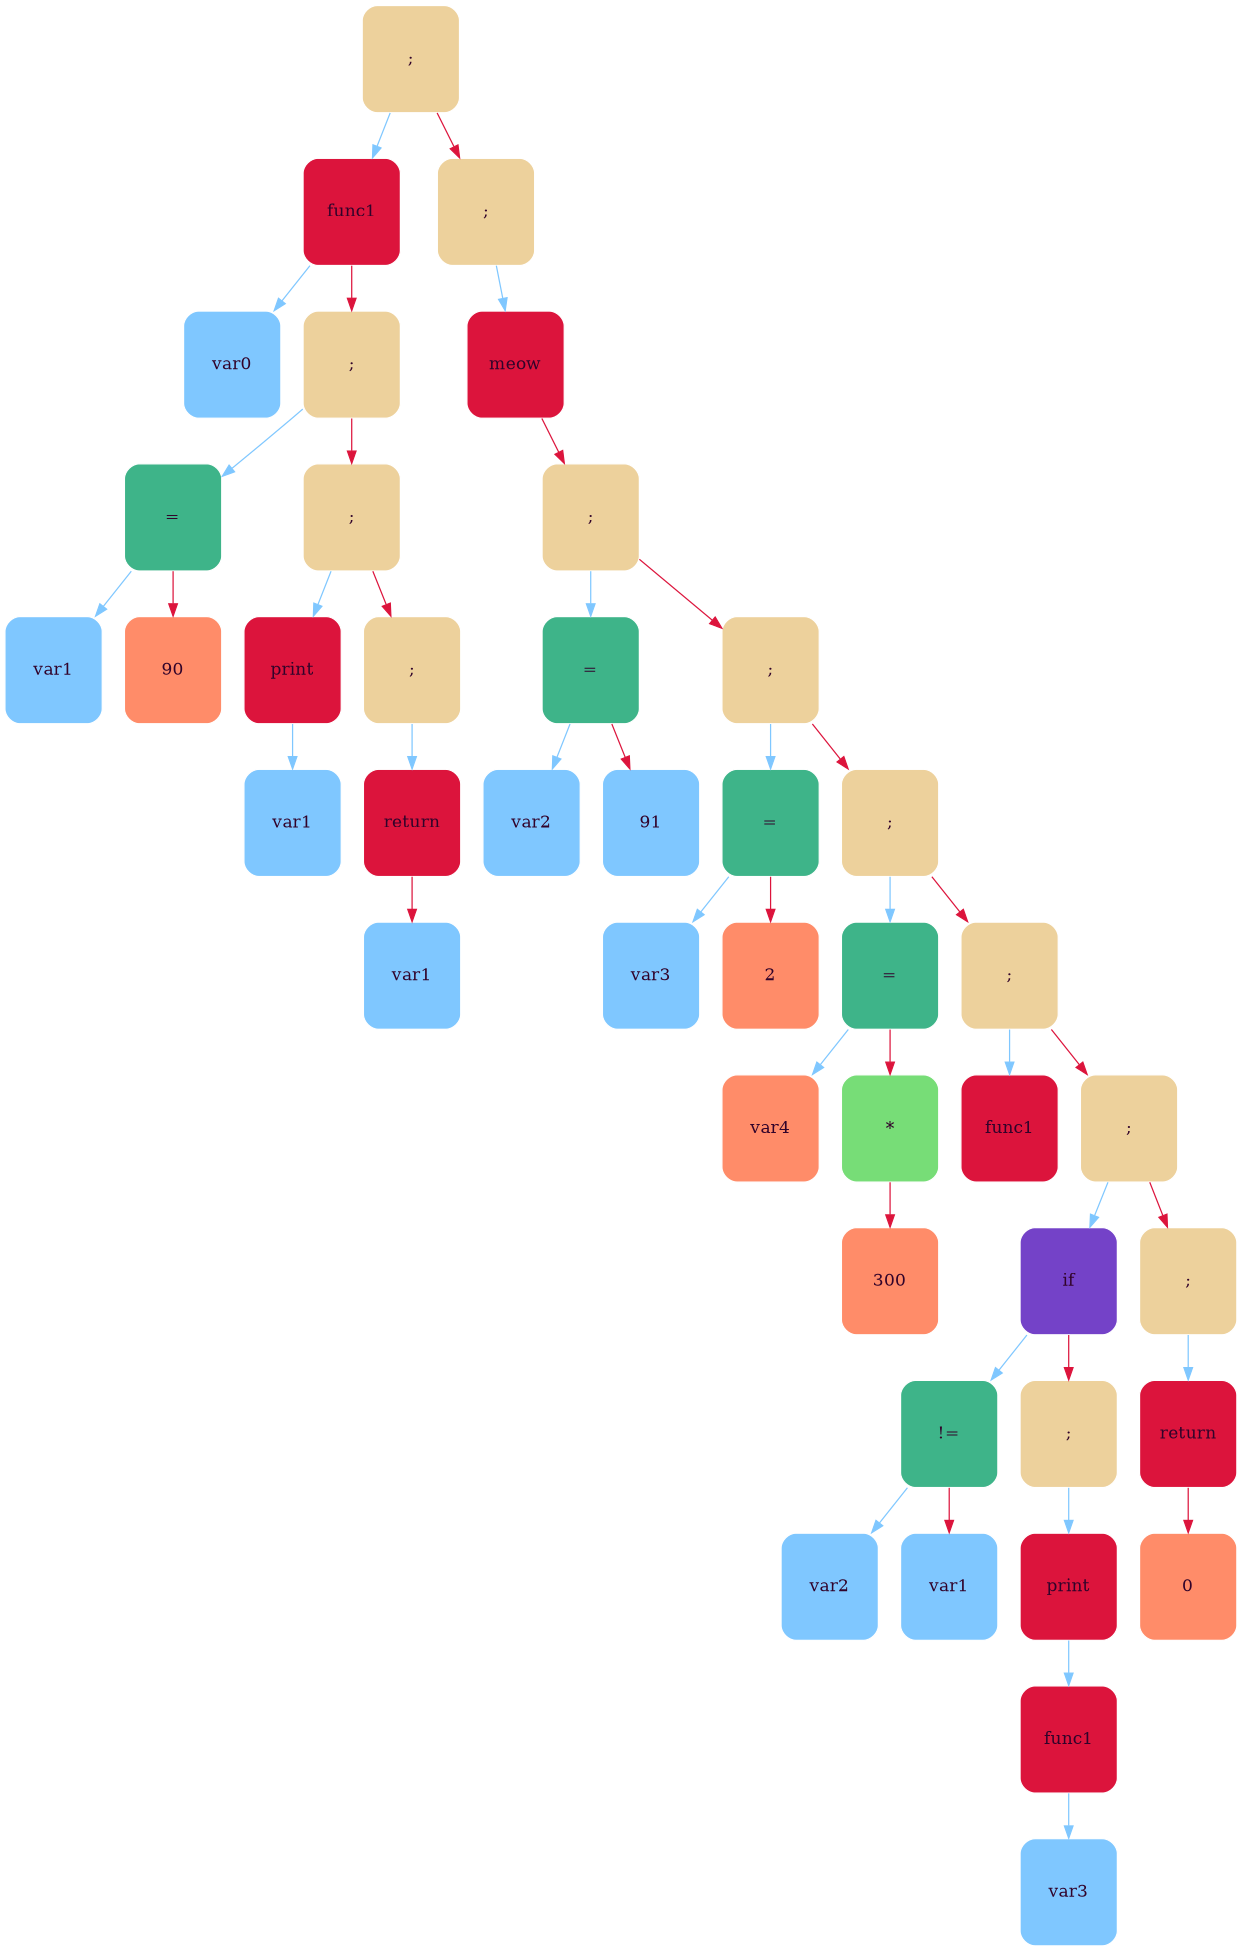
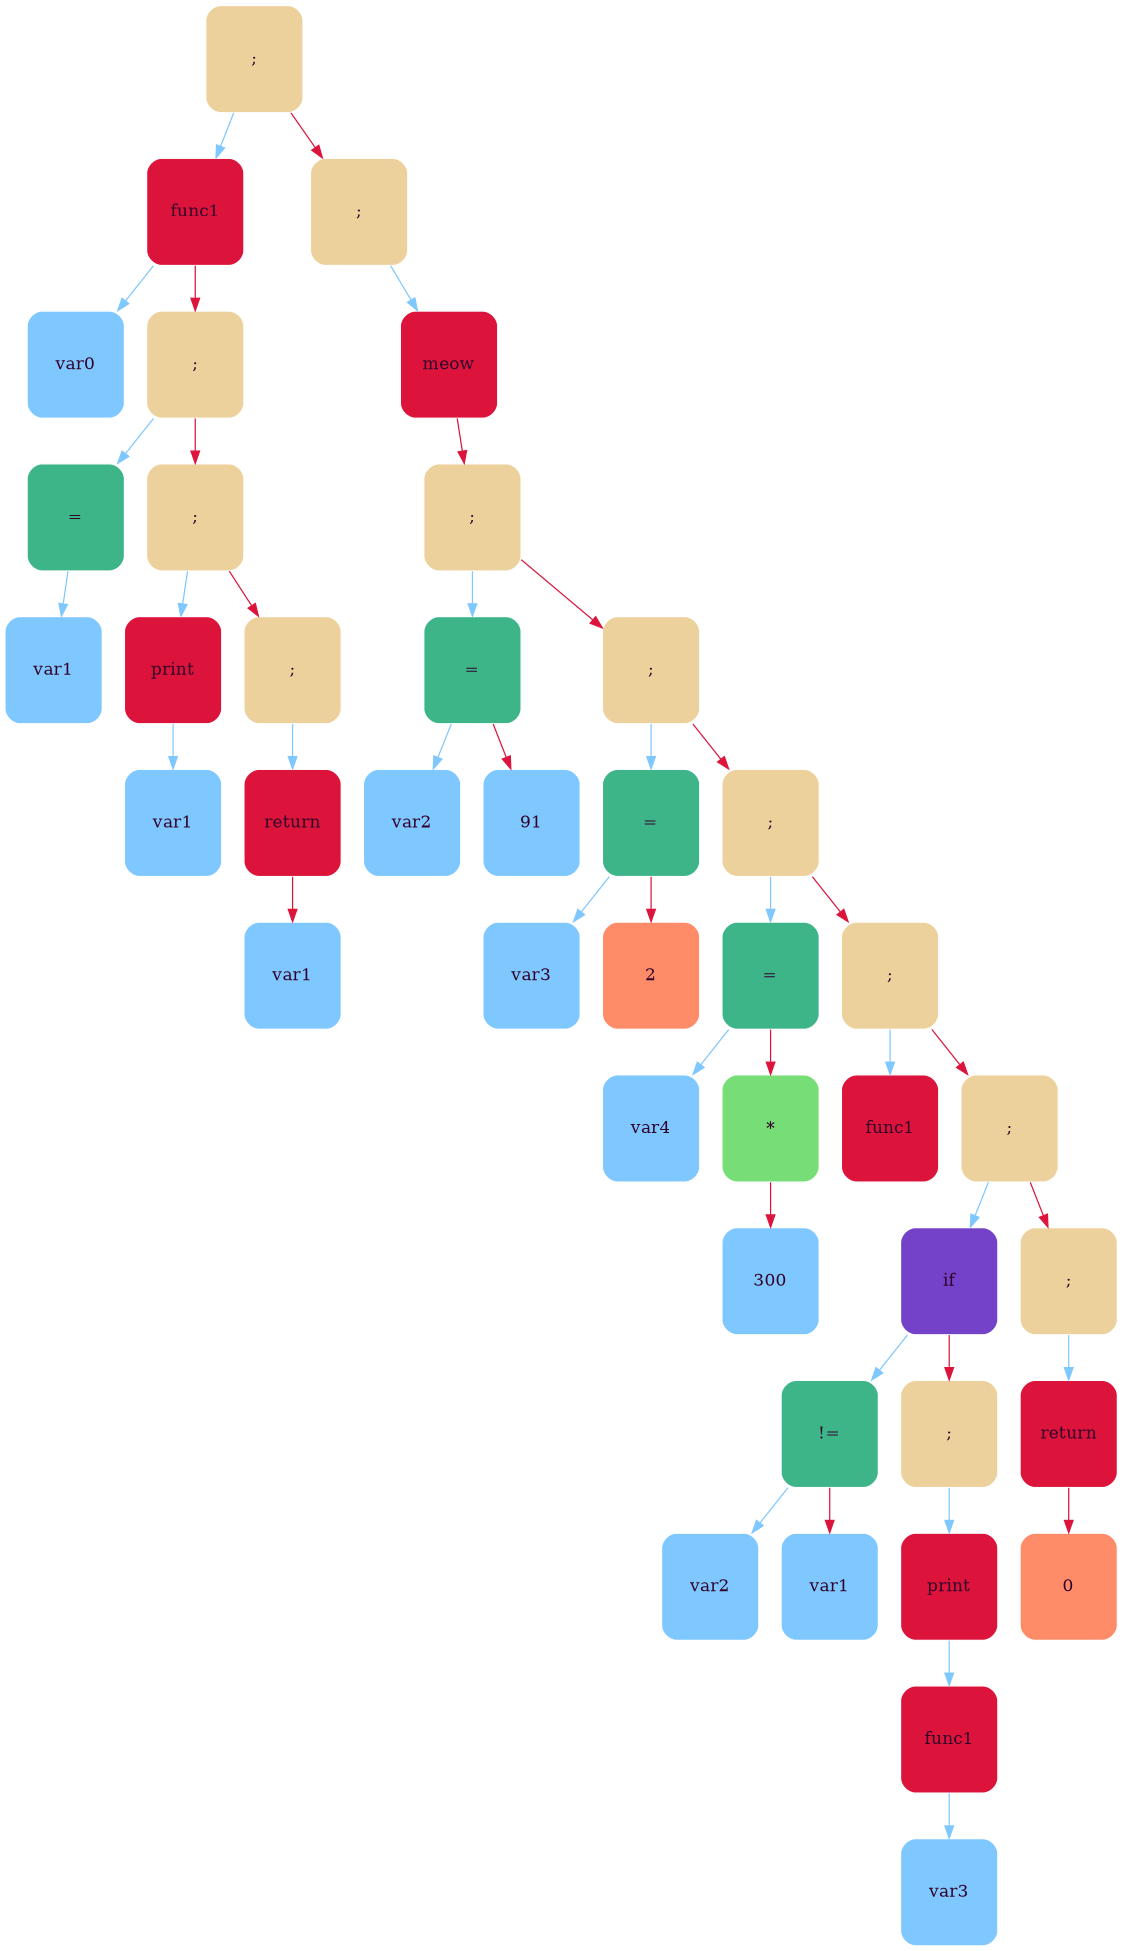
(173, 670) -> none
(771, 1128) -> (651, 1128)
(890, 1281) -> (771, 1281)
